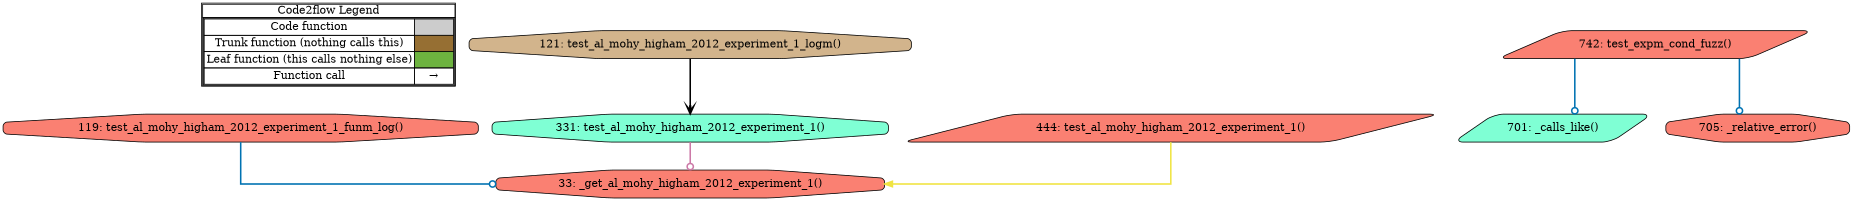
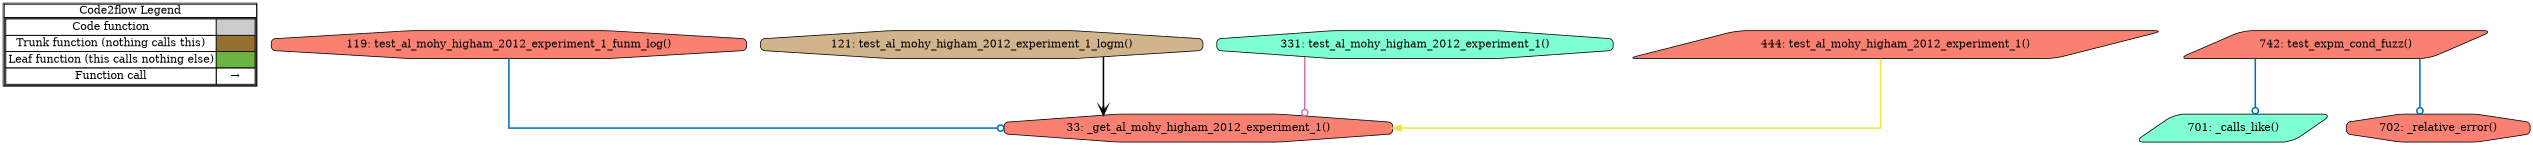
(690, 82) -> (1103, 82)
(1758, 128) -> (2438, 128)
